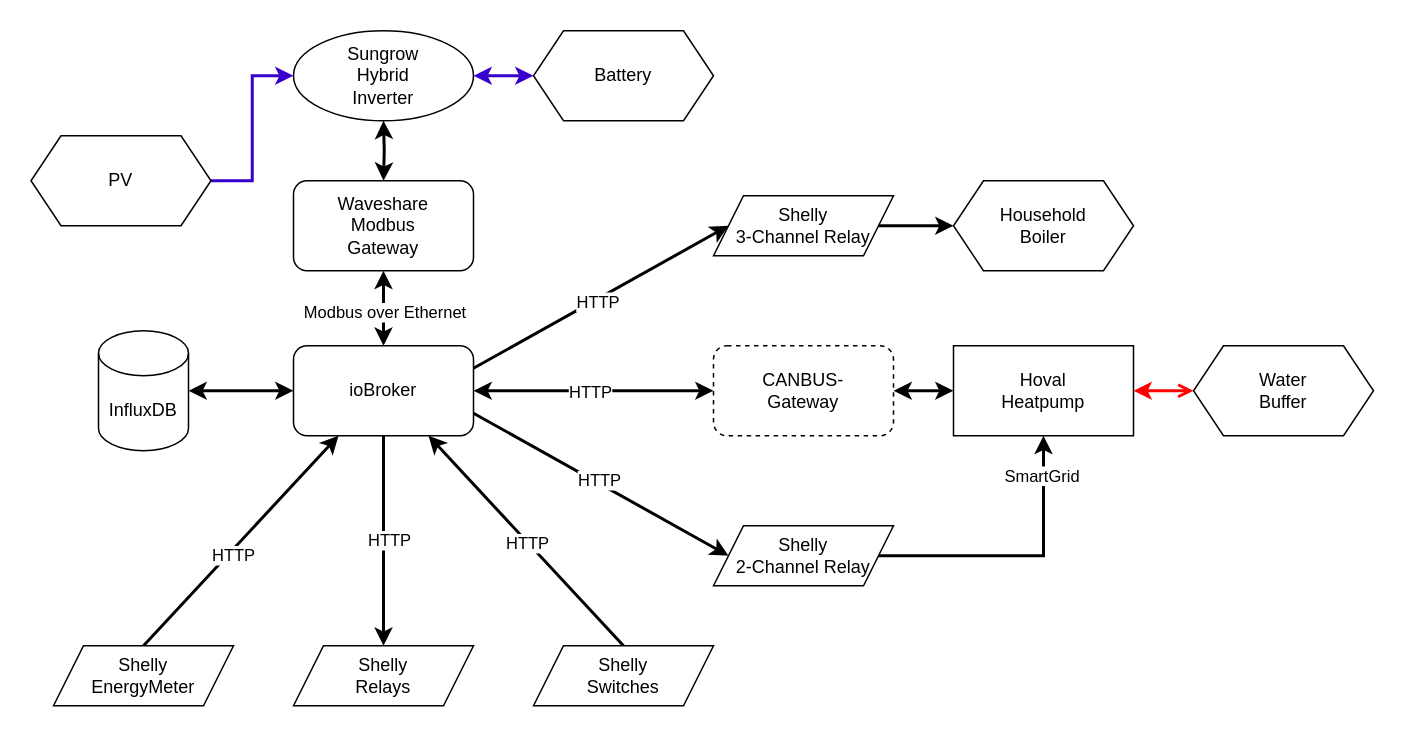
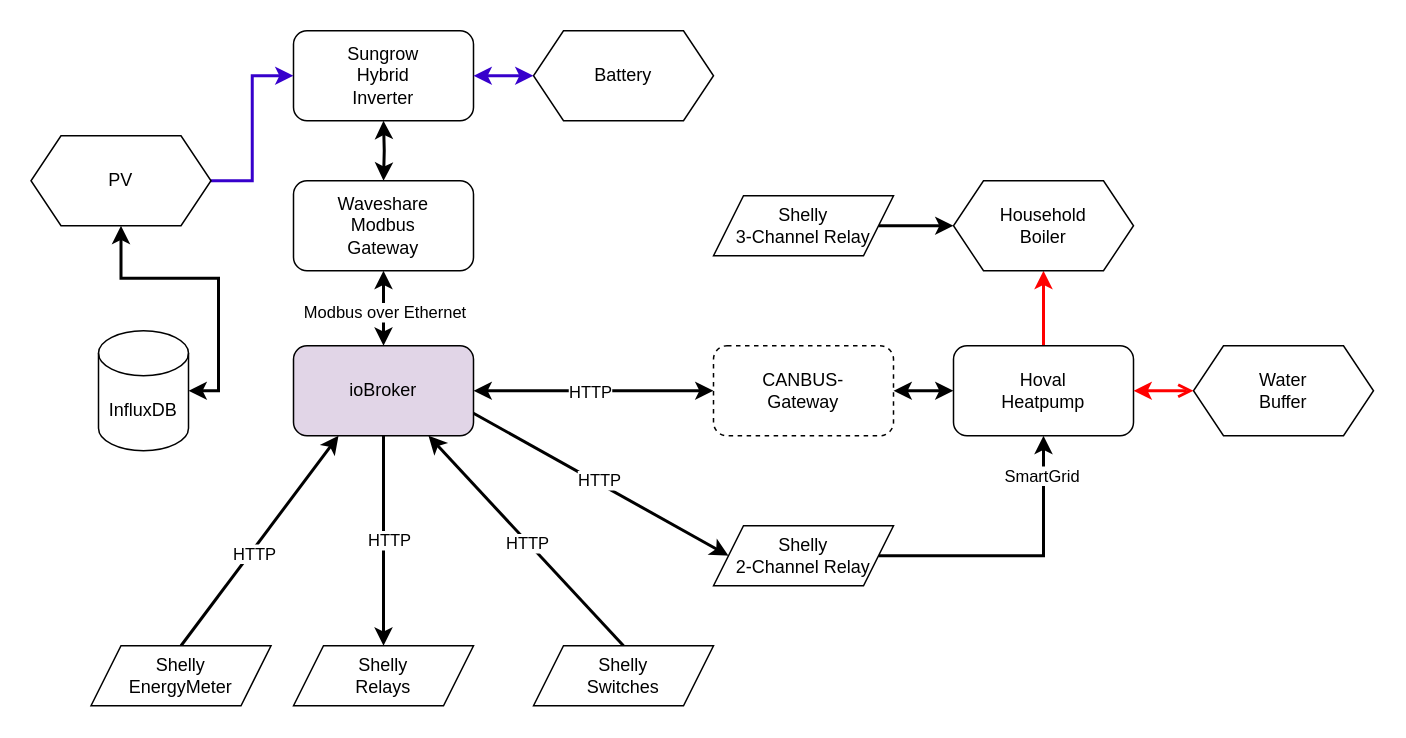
(383, 76) -> (383, 76)
(595, 300) -> none
none -> (1043, 314)
(249, 391) -> (206, 278)
(383, 391) -> (383, 391)
(1043, 391) -> (1043, 391)
(143, 676) -> (181, 676)
